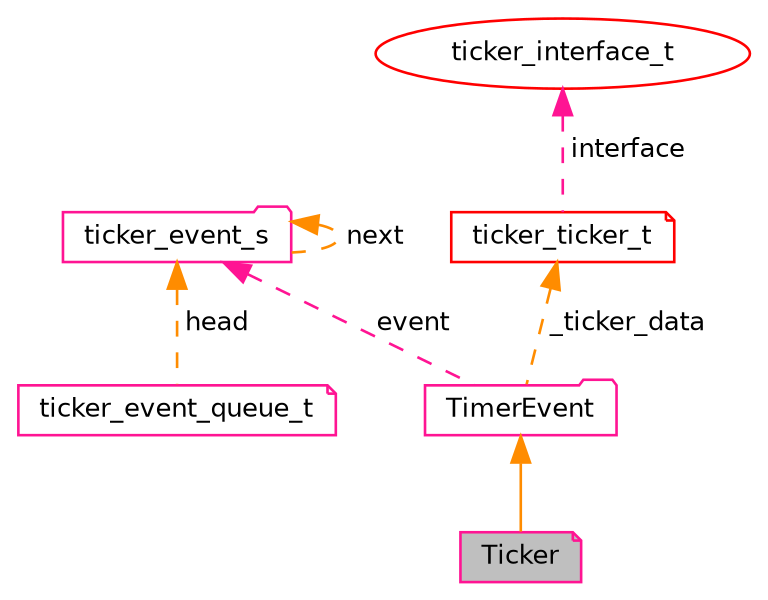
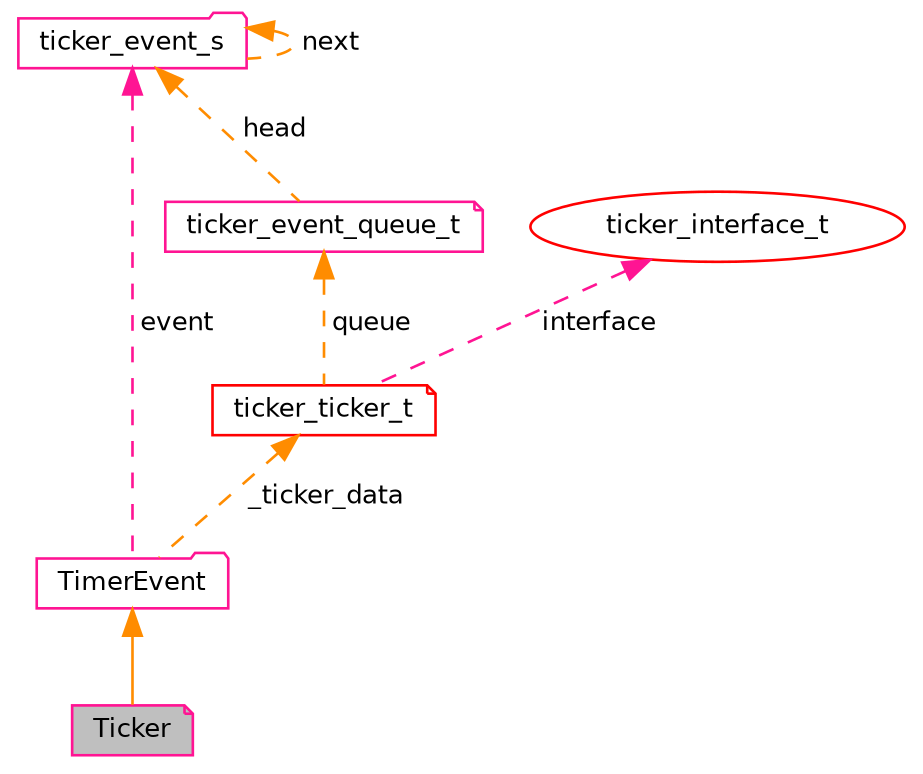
none -> (324, 332)
